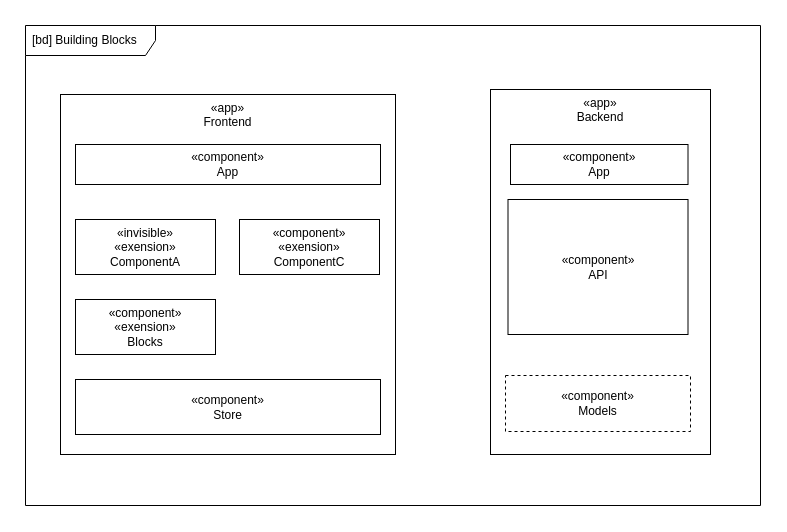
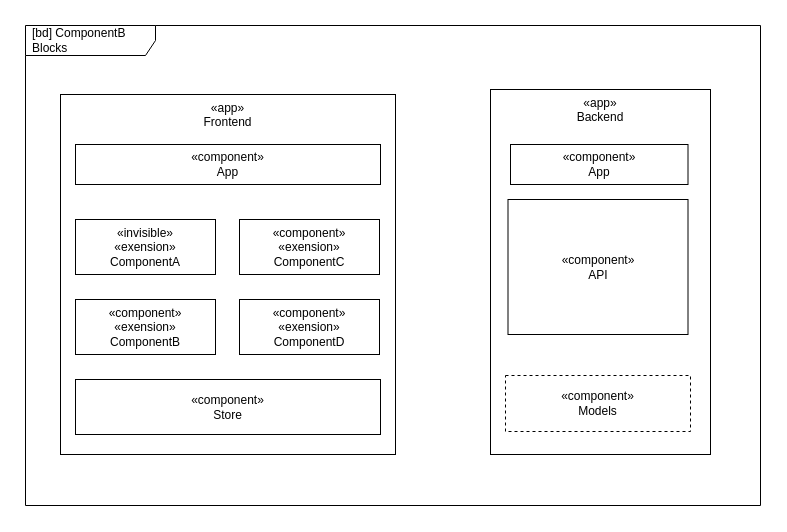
(90, 41) -> (94, 41)
none -> (310, 327)
(146, 328) -> (146, 328)
